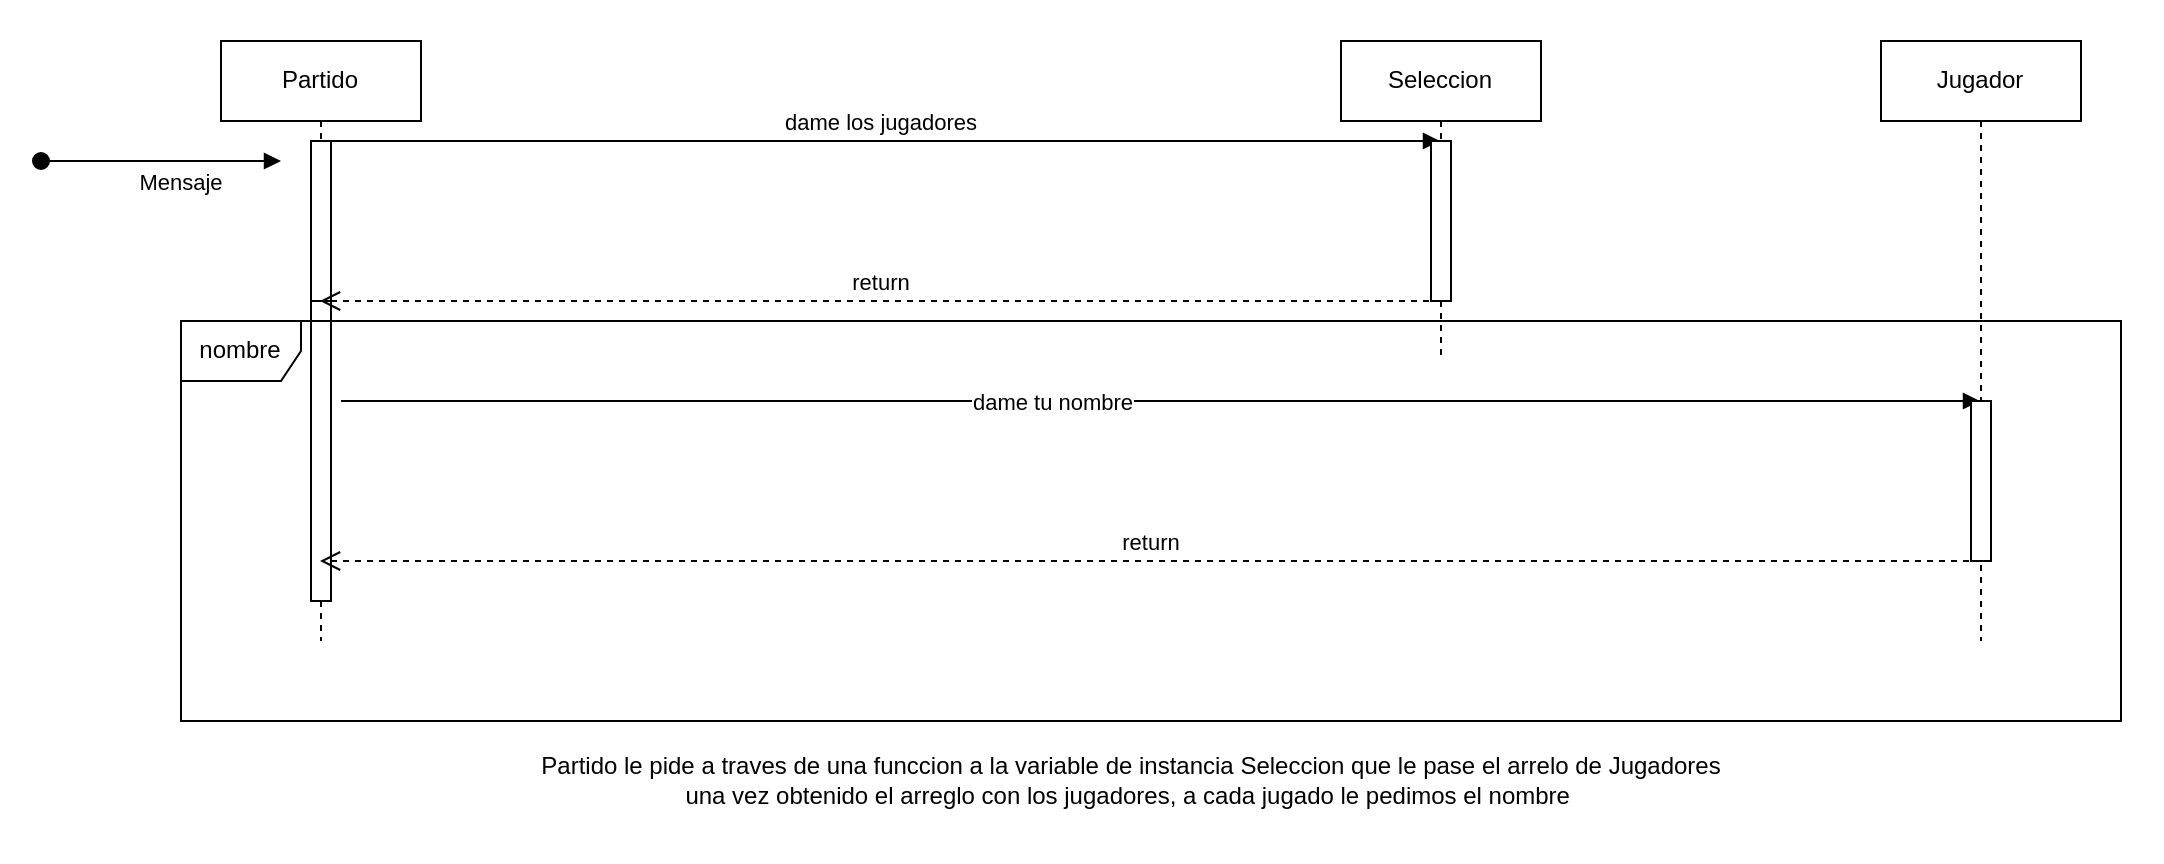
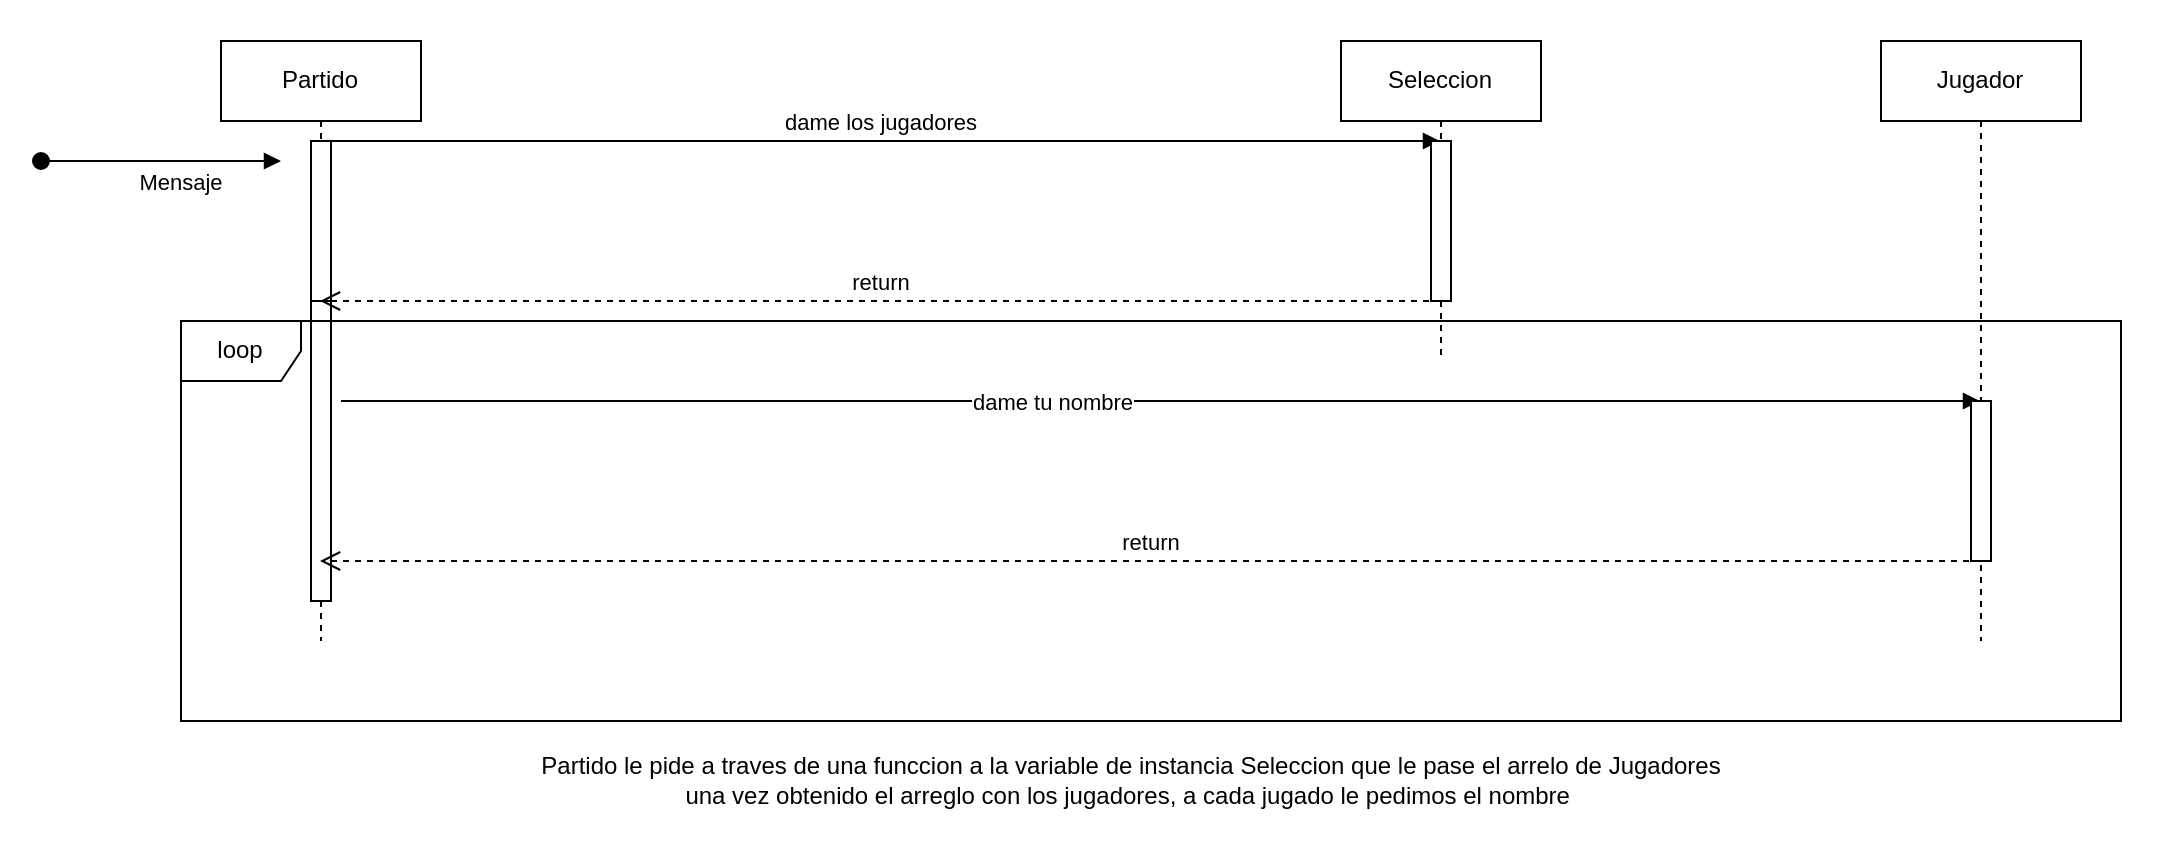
(241, 351) -> (241, 351)
